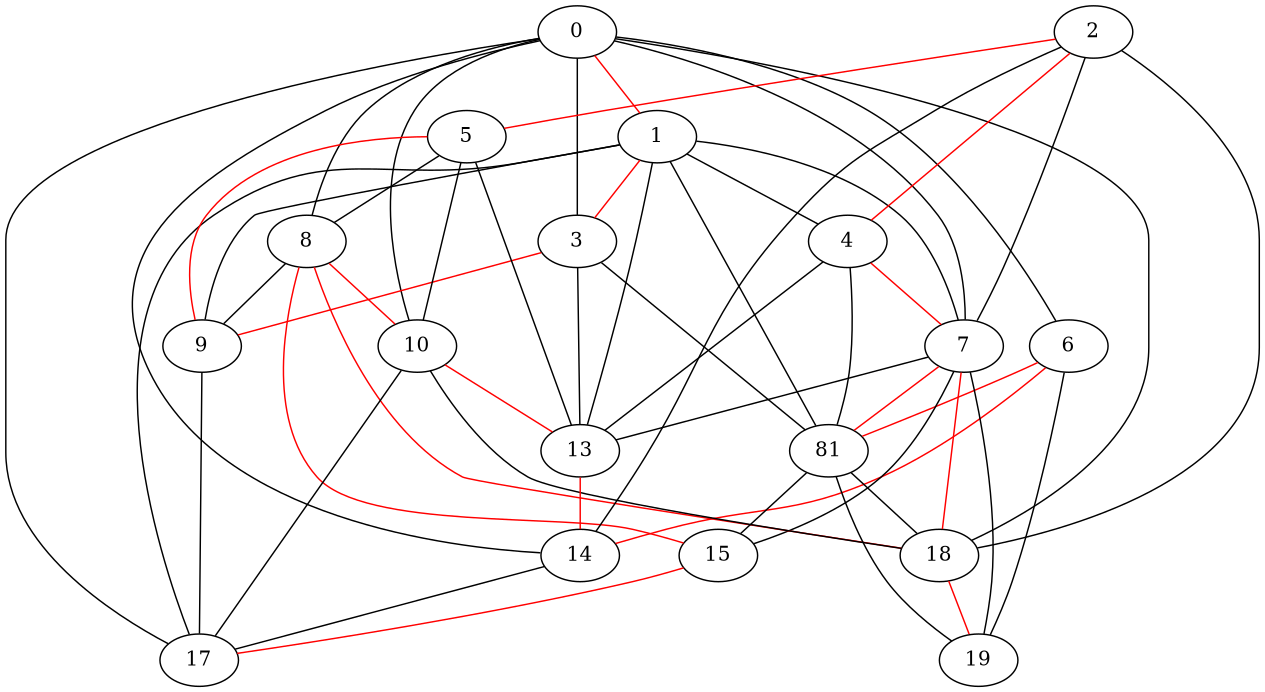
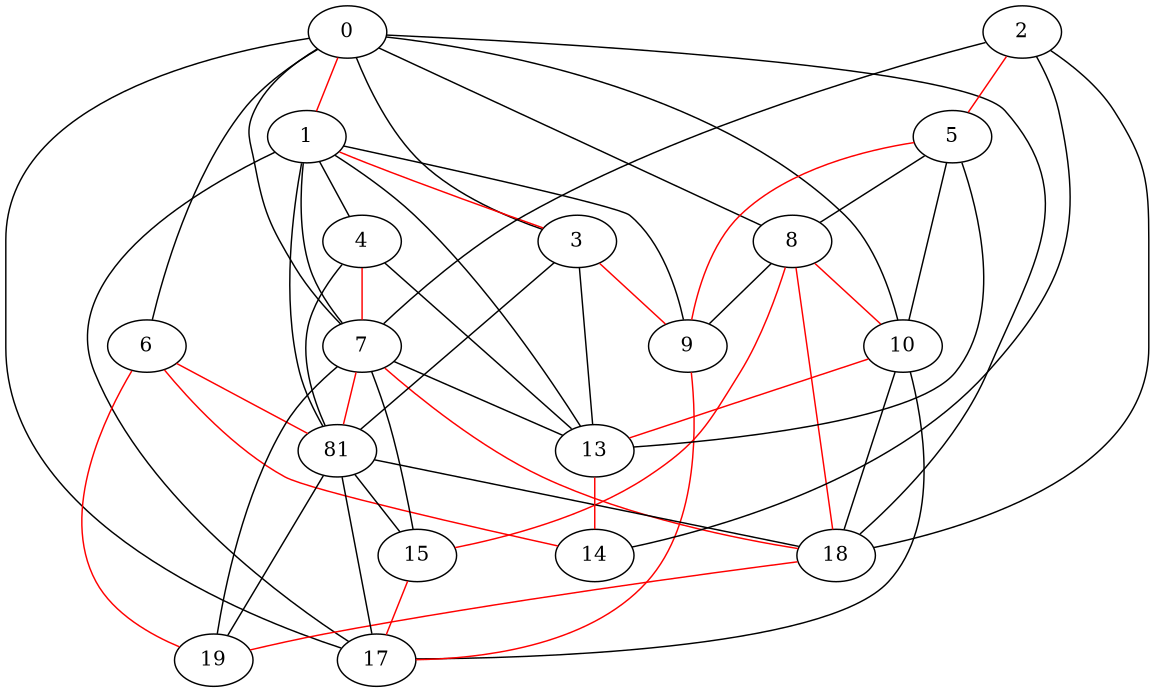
(971, 137) -> none
(134, 307) -> none
(1038, 493) -> (82, 526)
(201, 503) -> (627, 600)
(390, 608) -> (357, 555)
